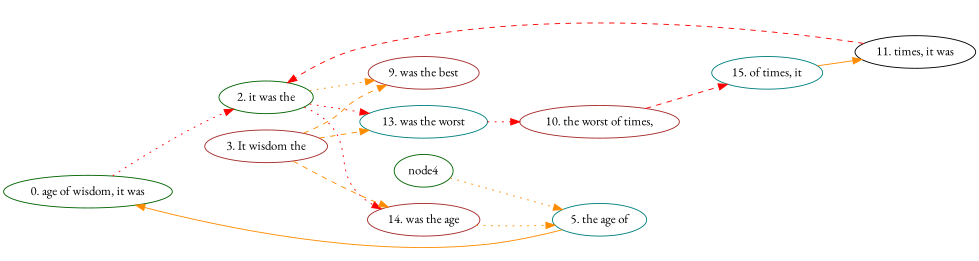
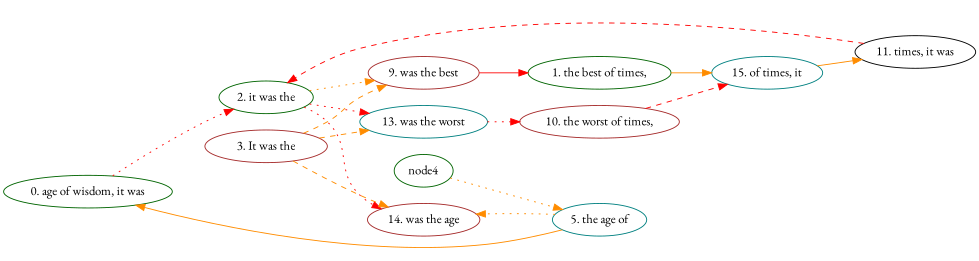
none -> (600, 73)
(266, 146) -> (266, 146)
(511, 226) -> (520, 214)
